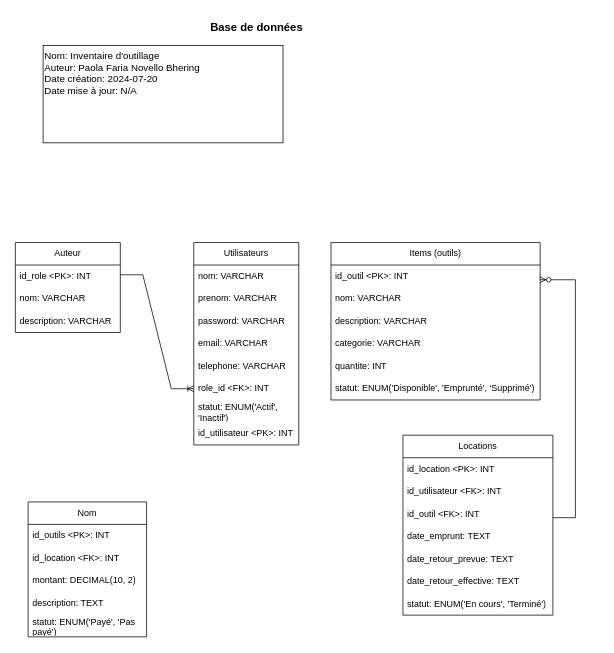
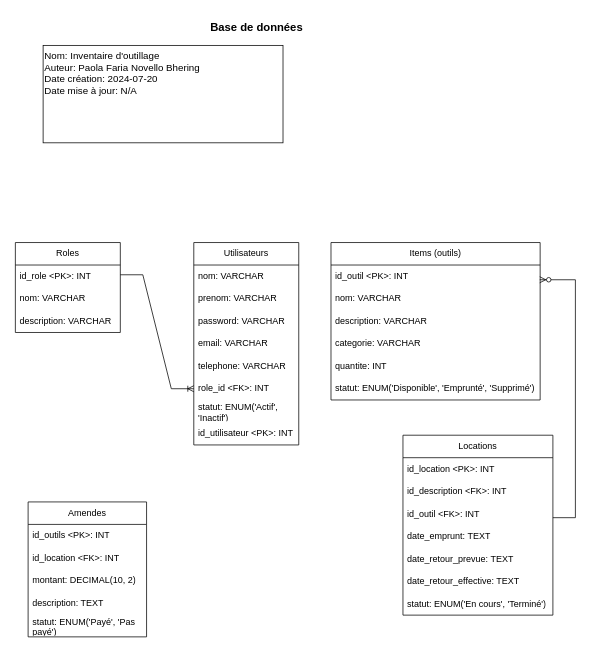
(68, 254) -> (68, 254)
(460, 492) -> (461, 492)
(87, 513) -> (87, 513)
